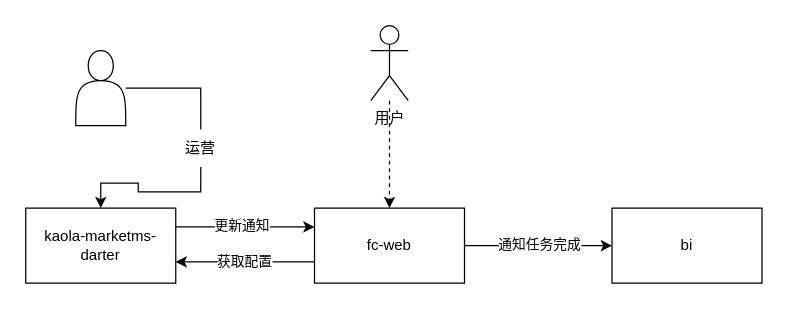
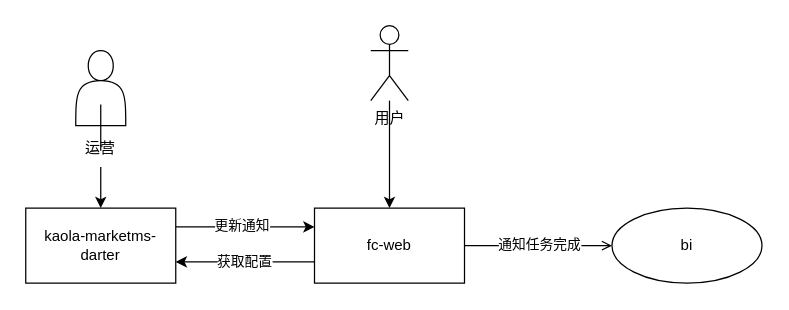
(201, 148) -> (101, 148)
(389, 151) -> (389, 151)
(602, 246) -> (604, 246)
(687, 246) -> (687, 246)
